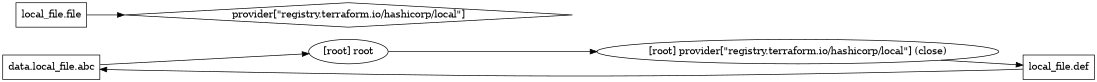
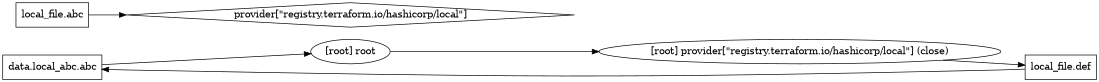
(51, 15) -> (52, 15)
(51, 67) -> (52, 67)
